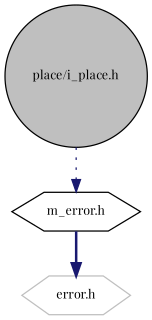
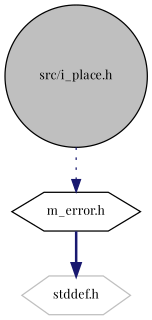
(76, 76) -> (76, 76)
(76, 295) -> (76, 295)
